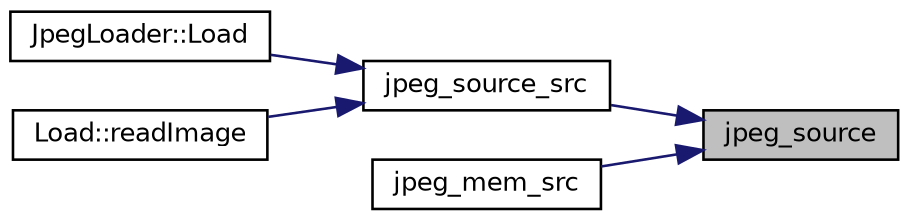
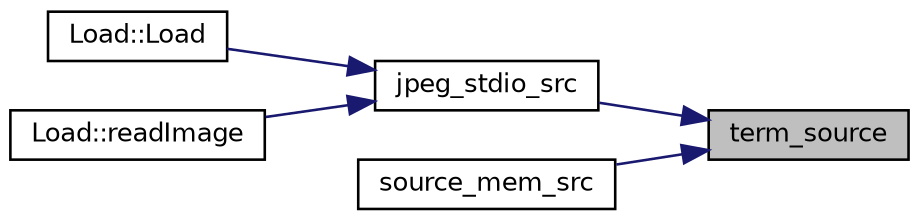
(140, 36) -> (138, 36)
(487, 86) -> (487, 86)
(801, 135) -> (809, 135)
(487, 184) -> (487, 184)
